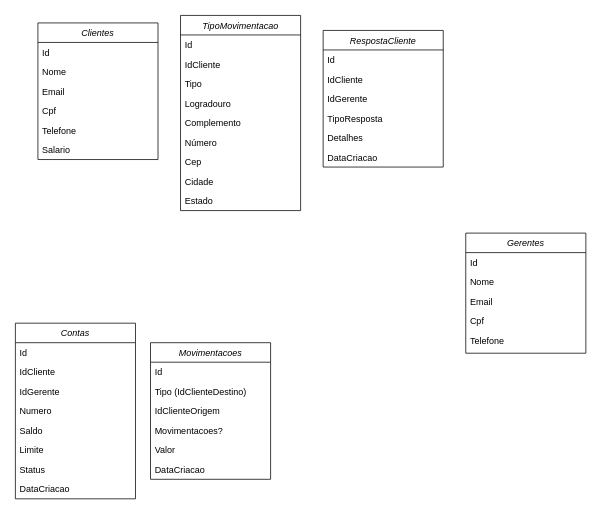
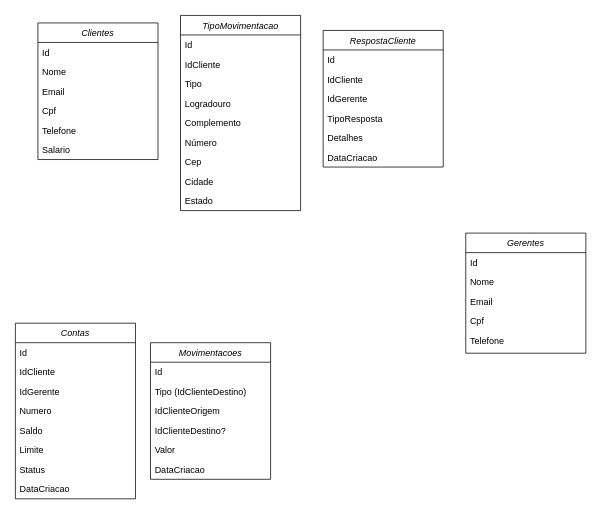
(189, 431) -> (194, 431)
